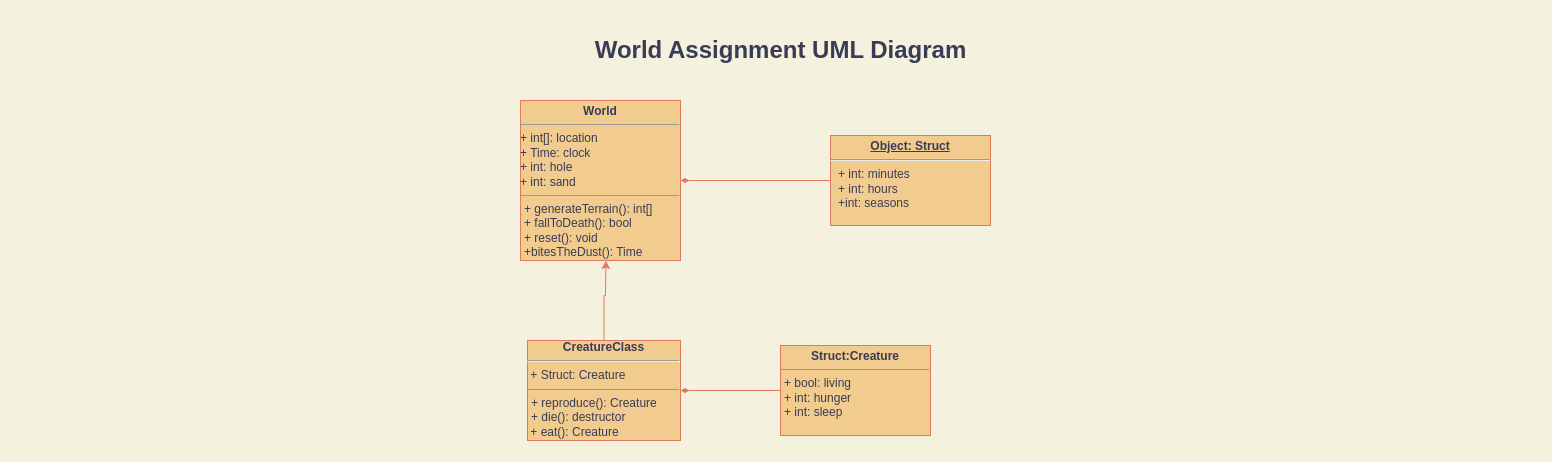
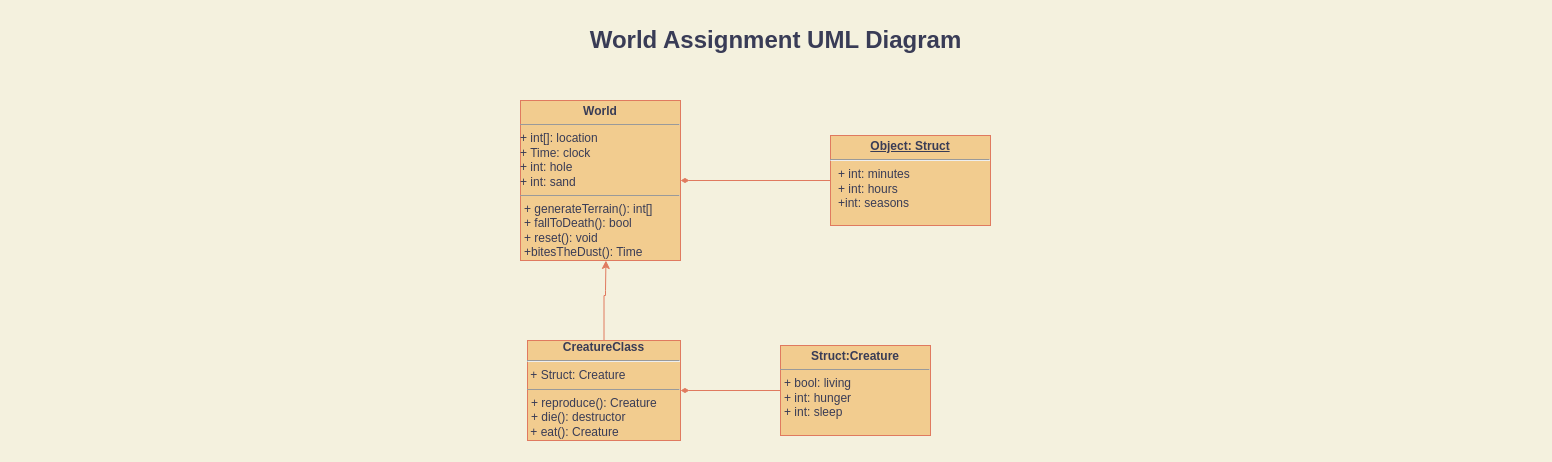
(781, 51) -> (776, 41)
